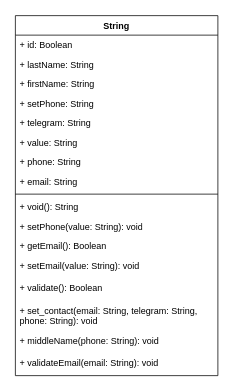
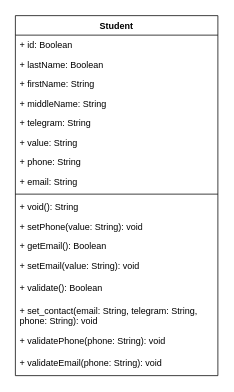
(117, 26) -> (117, 26)
(59, 65) -> (62, 65)
(61, 104) -> (63, 104)
(93, 341) -> (100, 341)
(95, 364) -> (98, 364)
